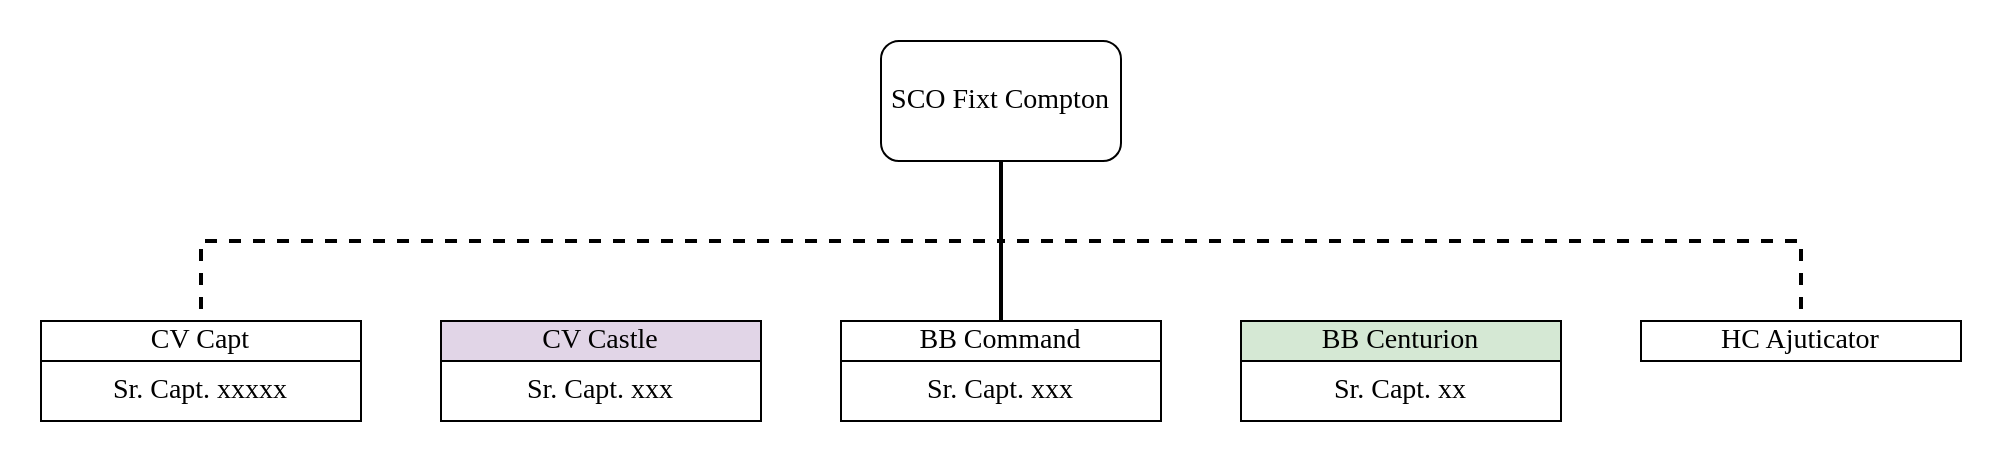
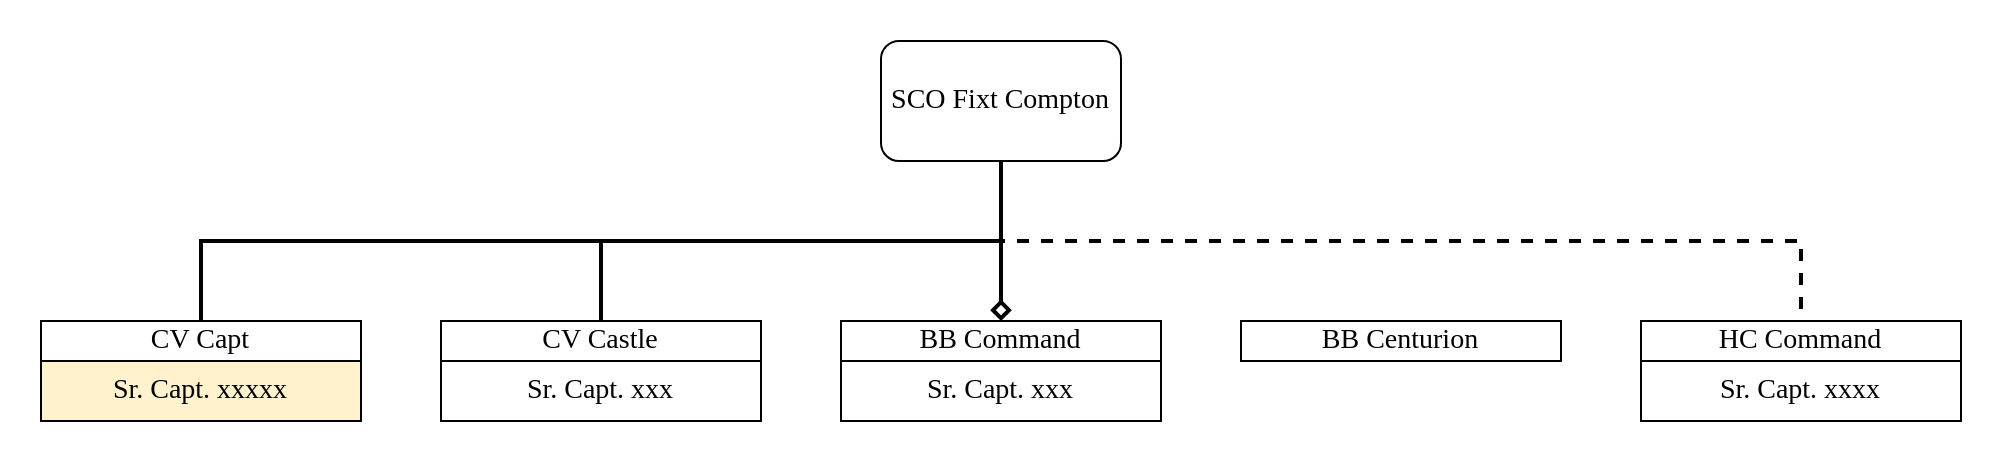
(587, 241) -> (587, 241)
none -> (601, 282)
(1001, 310) -> (1001, 301)
(601, 341) -> (601, 341)
(1001, 341) -> (1001, 341)
(1401, 341) -> (1401, 341)
(1801, 341) -> (1801, 341)
(201, 391) -> (201, 391)
(1401, 391) -> none
none -> (1801, 391)
